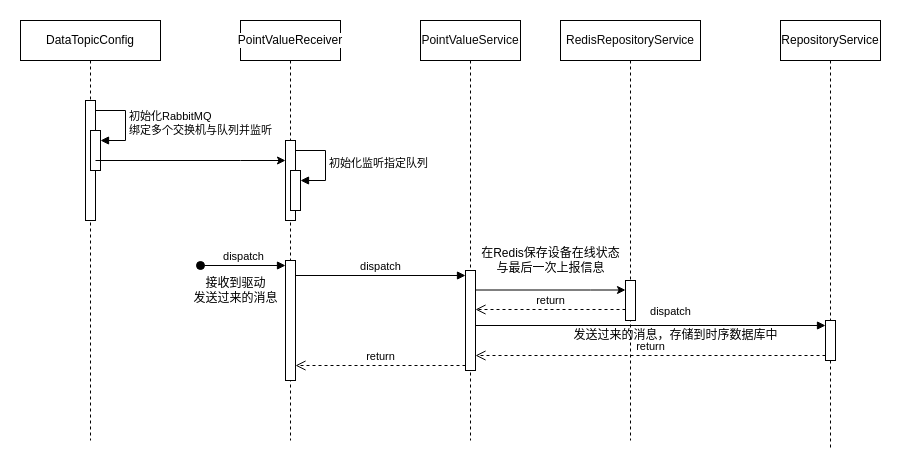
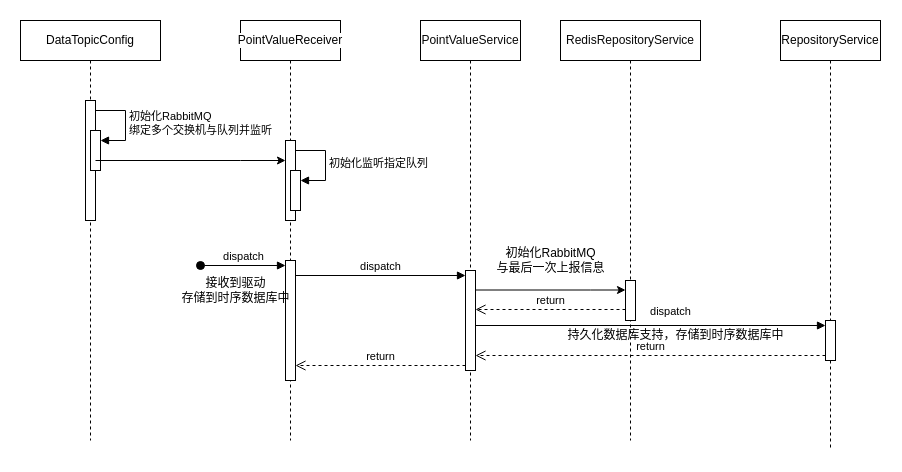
(551, 261) -> (551, 261)
(236, 291) -> (236, 291)
(676, 336) -> (676, 336)
